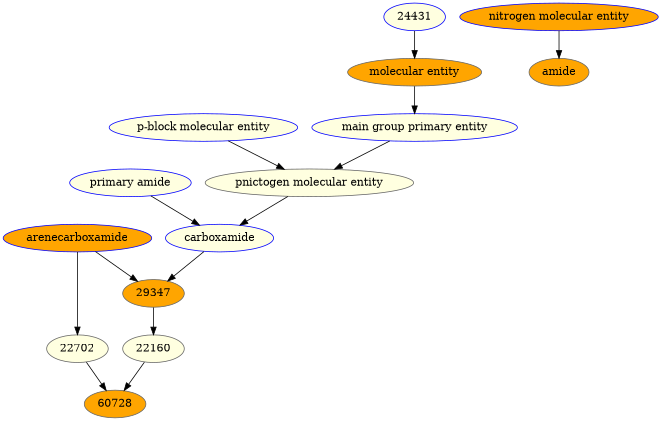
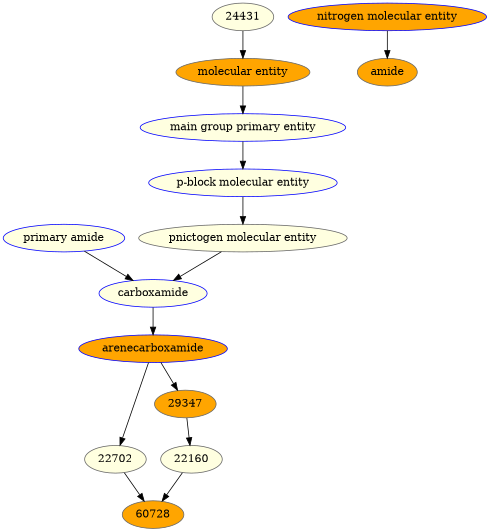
(415, 17) -> (243, 17)
(366, 153) -> (243, 151)
(189, 264) -> (153, 317)
